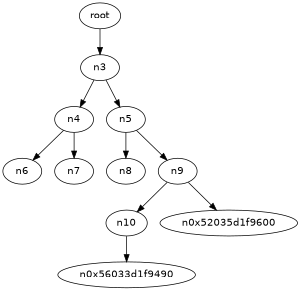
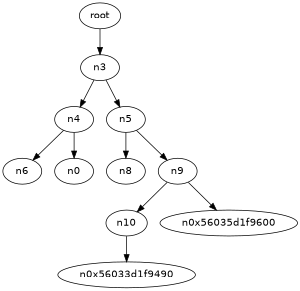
(74, 171) -> (74, 171)
(229, 223) -> (229, 223)
